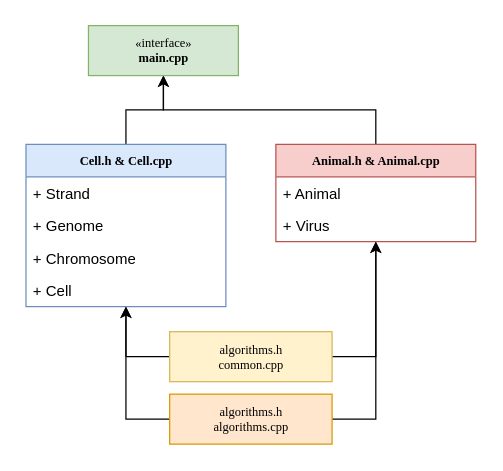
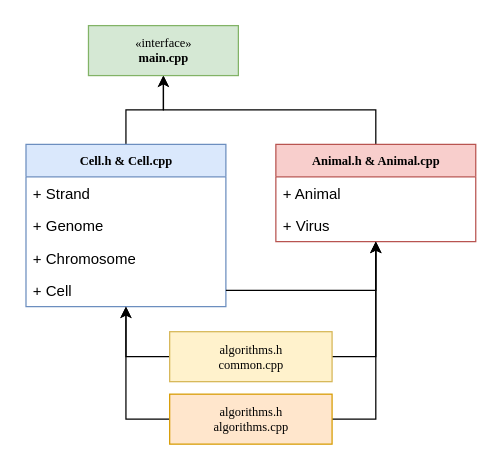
none -> (299, 291)
